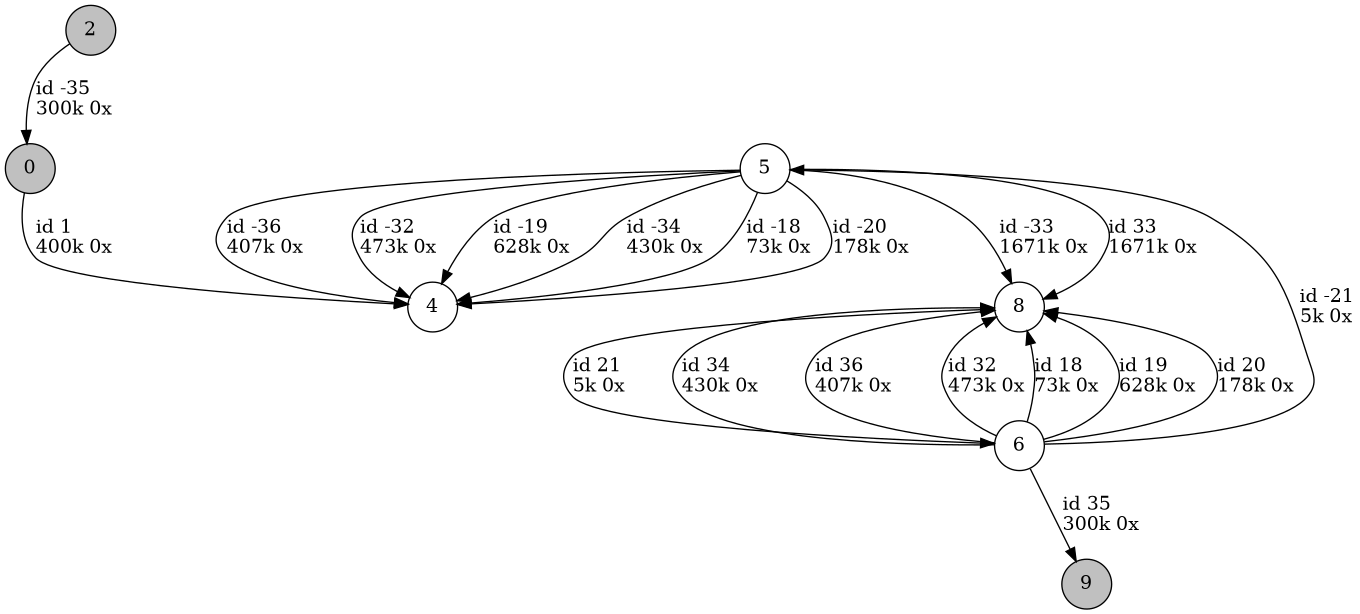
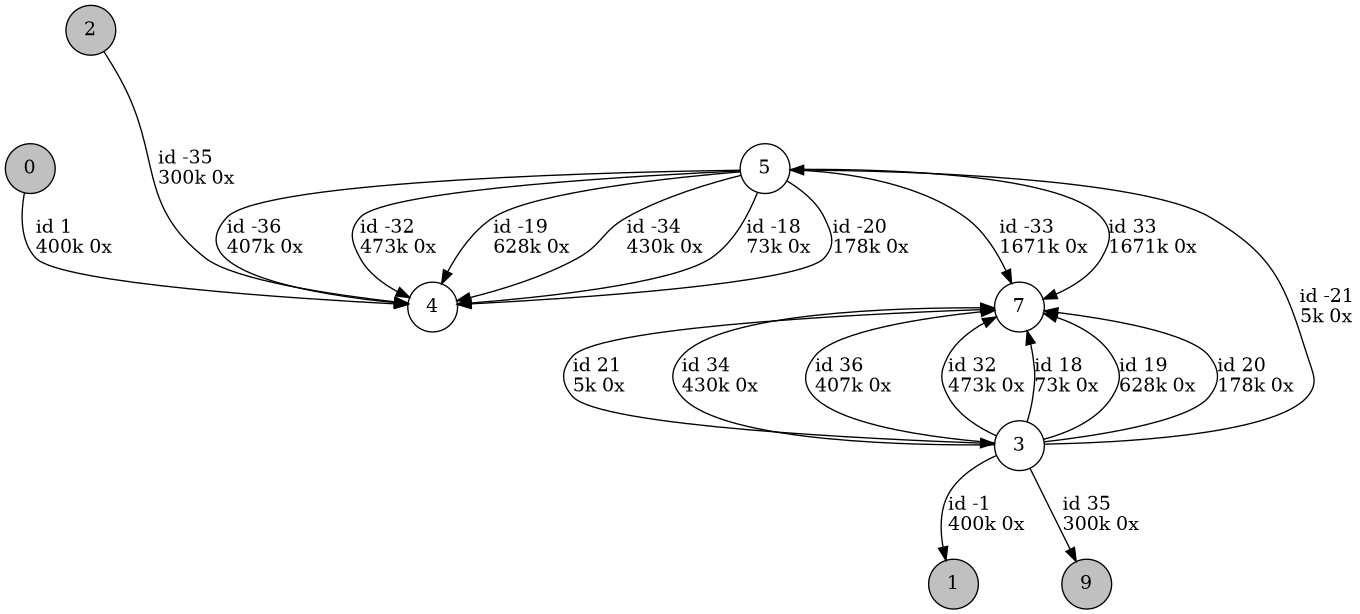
(35, 80) -> (191, 245)
(1019, 307) -> (1019, 307)
(1019, 446) -> (1019, 446)
none -> (954, 584)
